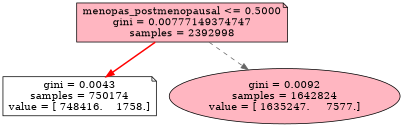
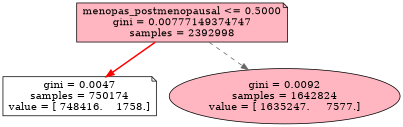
(80, 96) -> (80, 96)
